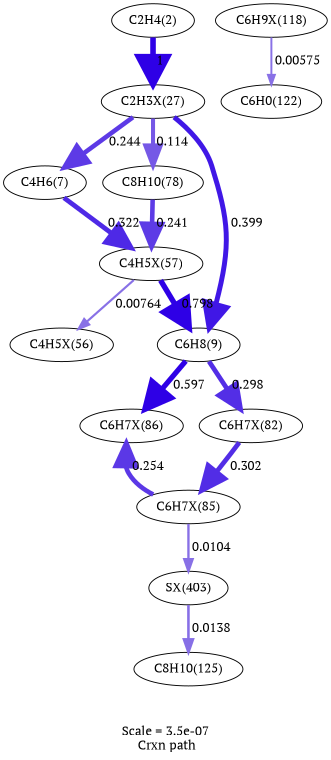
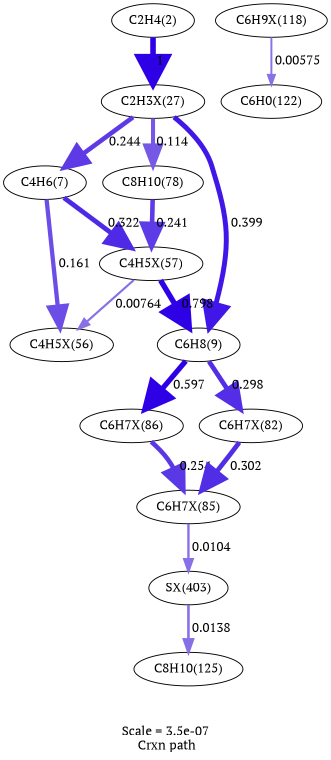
none -> (52, 253)
(137, 483) -> (164, 454)
